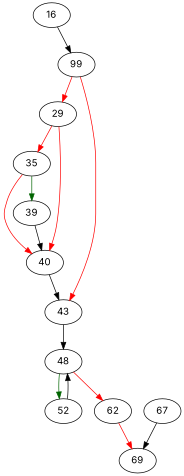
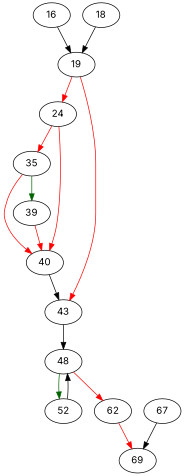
none -> (101, 15)
(76, 65) -> (76, 65)
(58, 114) -> (58, 114)
(37, 235) -> (37, 235)
